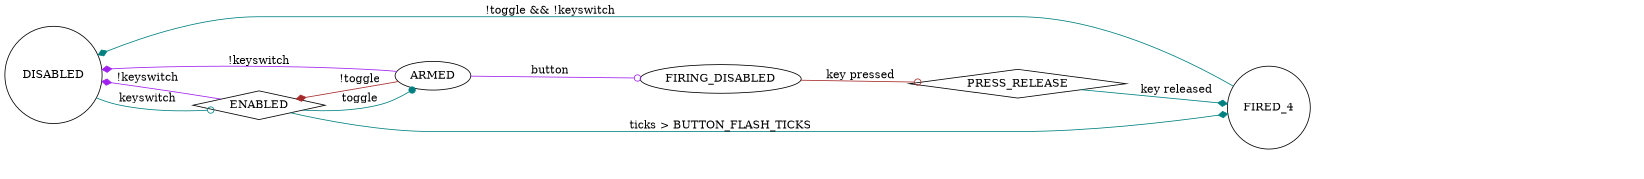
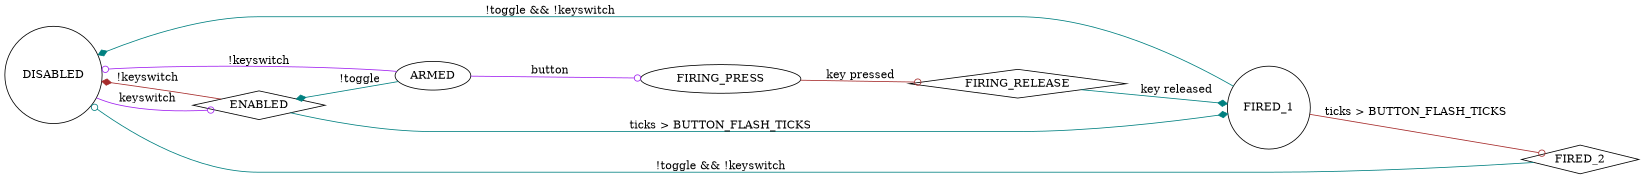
(253, 66) -> (253, 66)
(721, 79) -> (721, 79)
(1018, 84) -> (1018, 84)
(352, 89) -> (352, 89)
(166, 91) -> (166, 91)
(1269, 108) -> (1269, 108)
(358, 109) -> none
(151, 110) -> (151, 110)
none -> (1580, 159)
